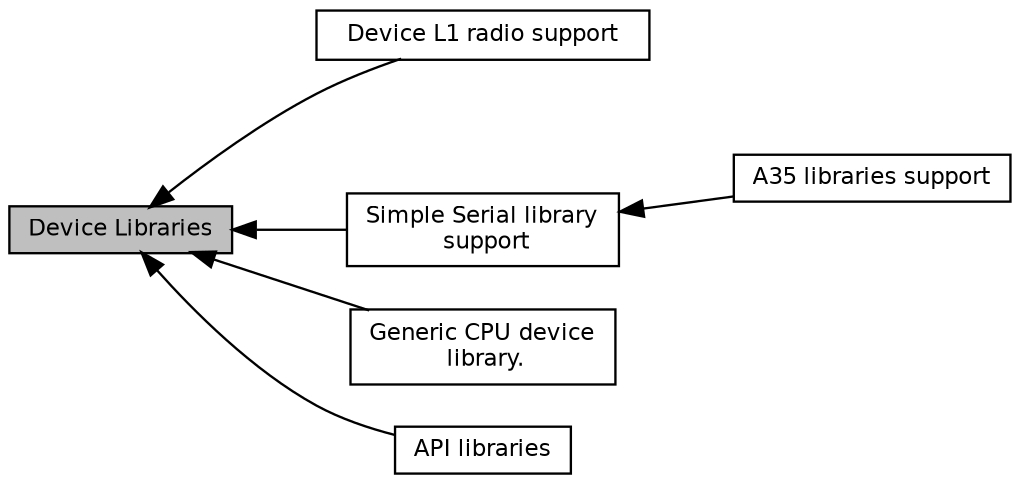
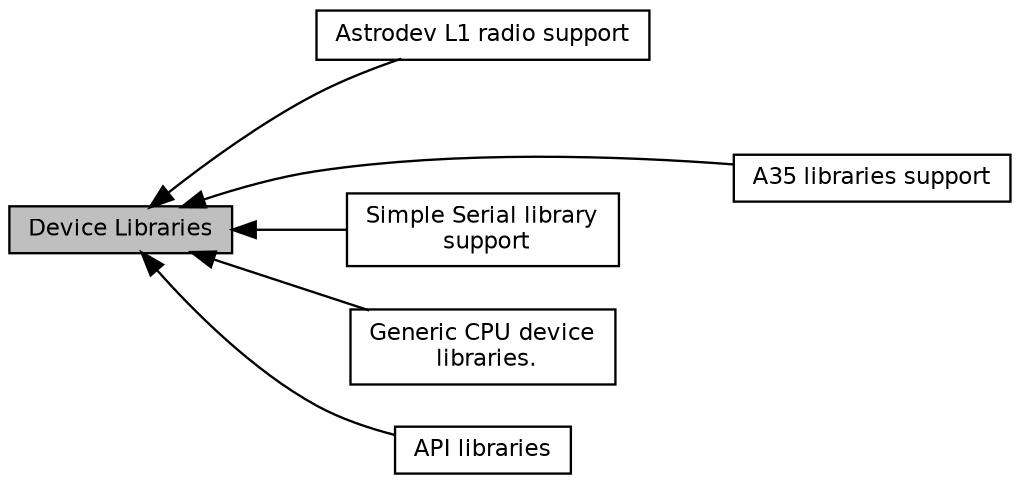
(483, 35) -> (483, 35)
(688, 203) -> (467, 158)
(483, 347) -> (483, 347)
